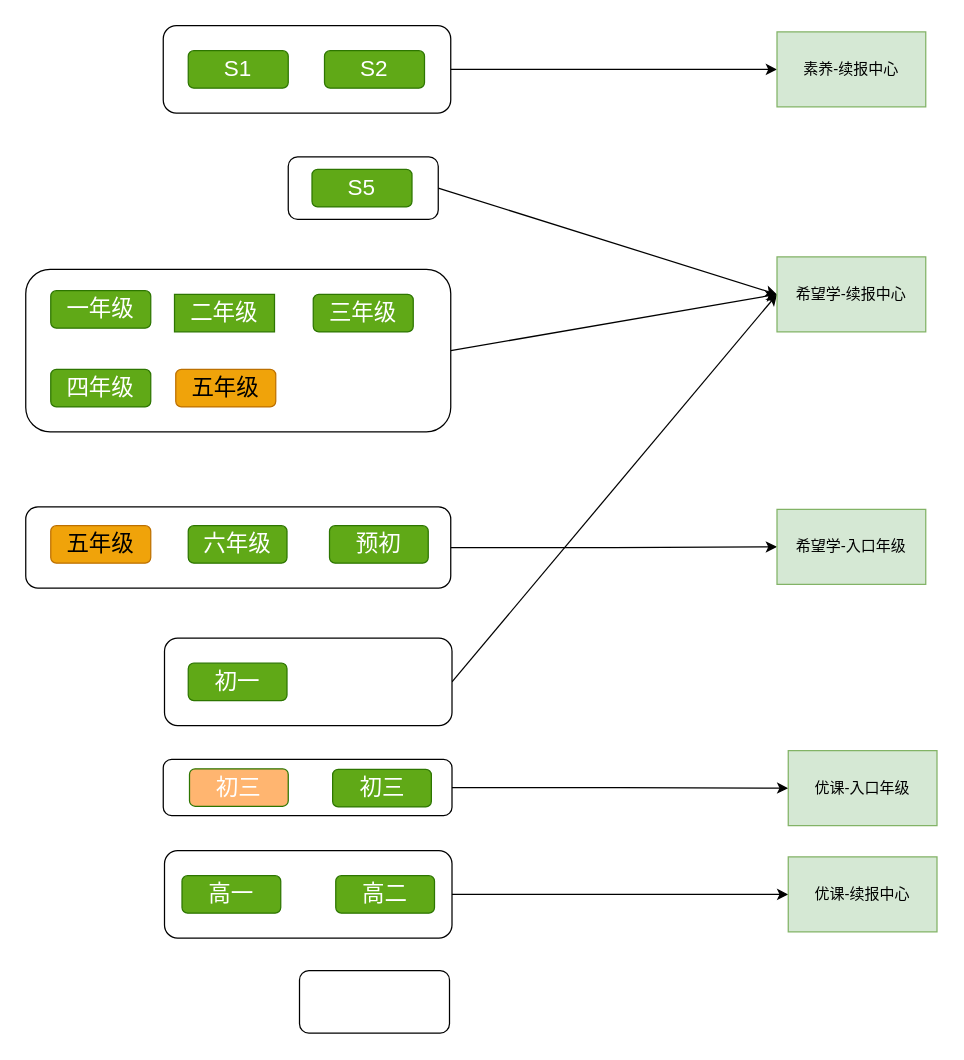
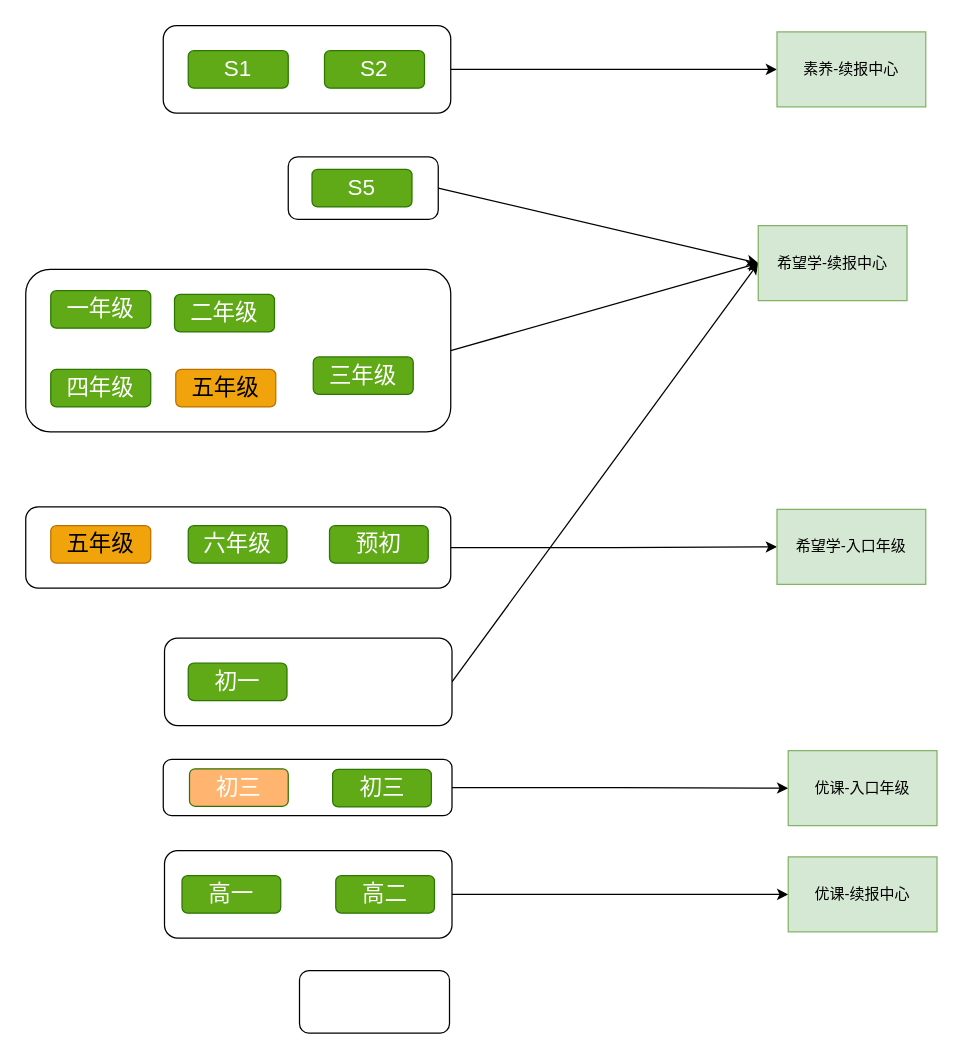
(851, 294) -> (833, 263)
(224, 313) -> (224, 313)
(363, 313) -> (363, 376)
